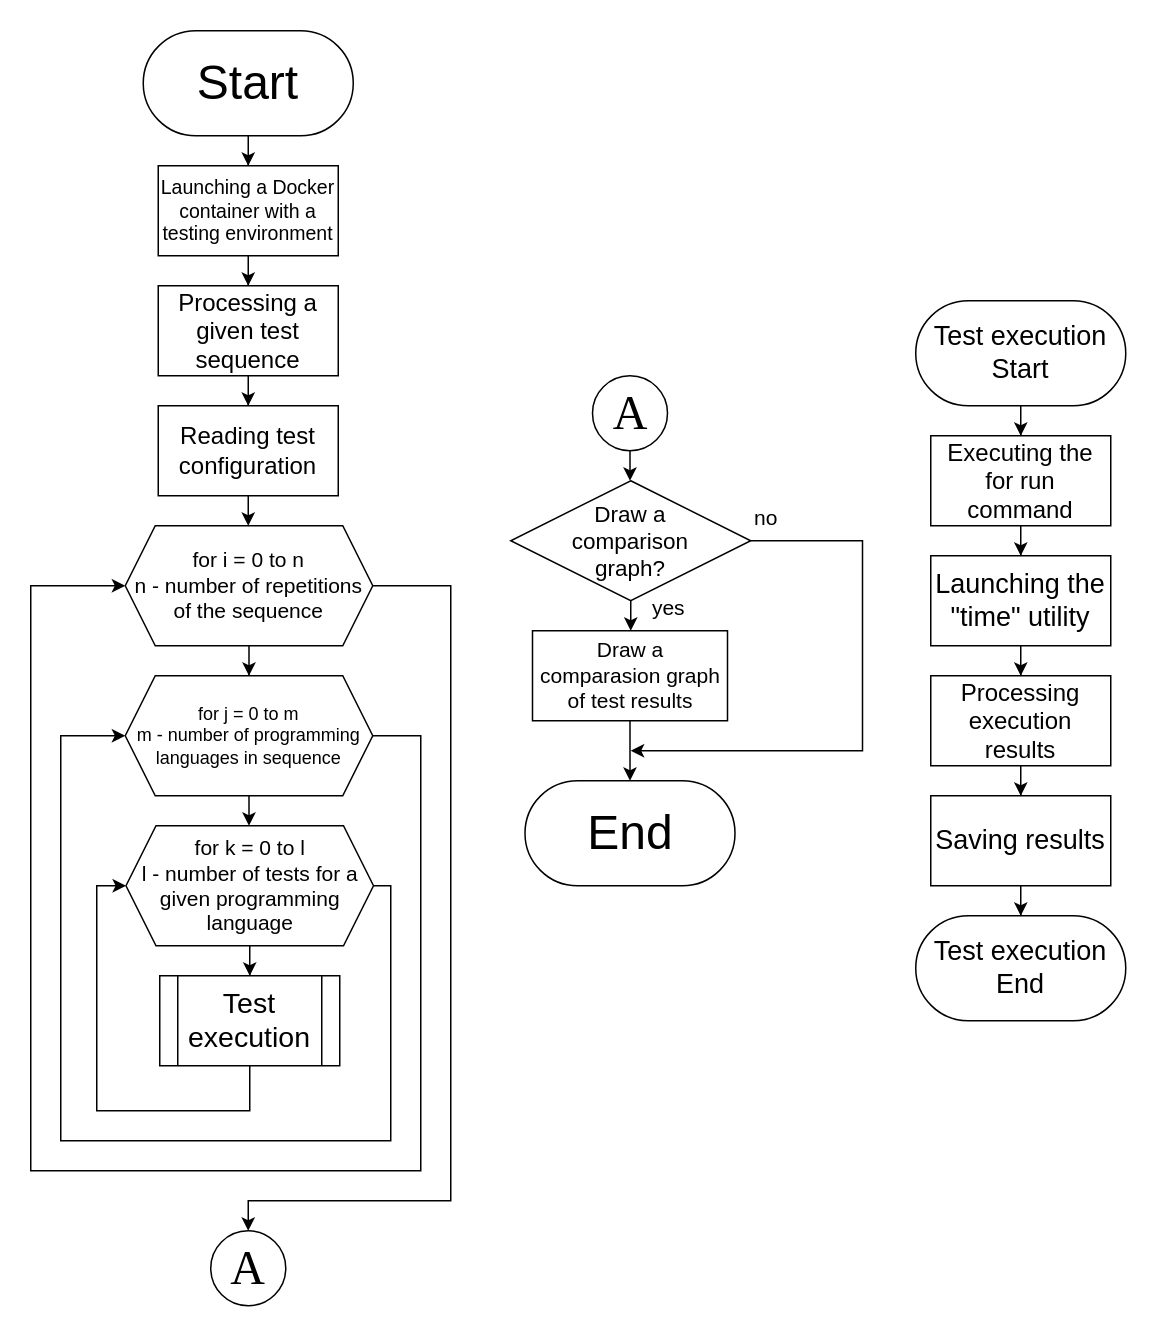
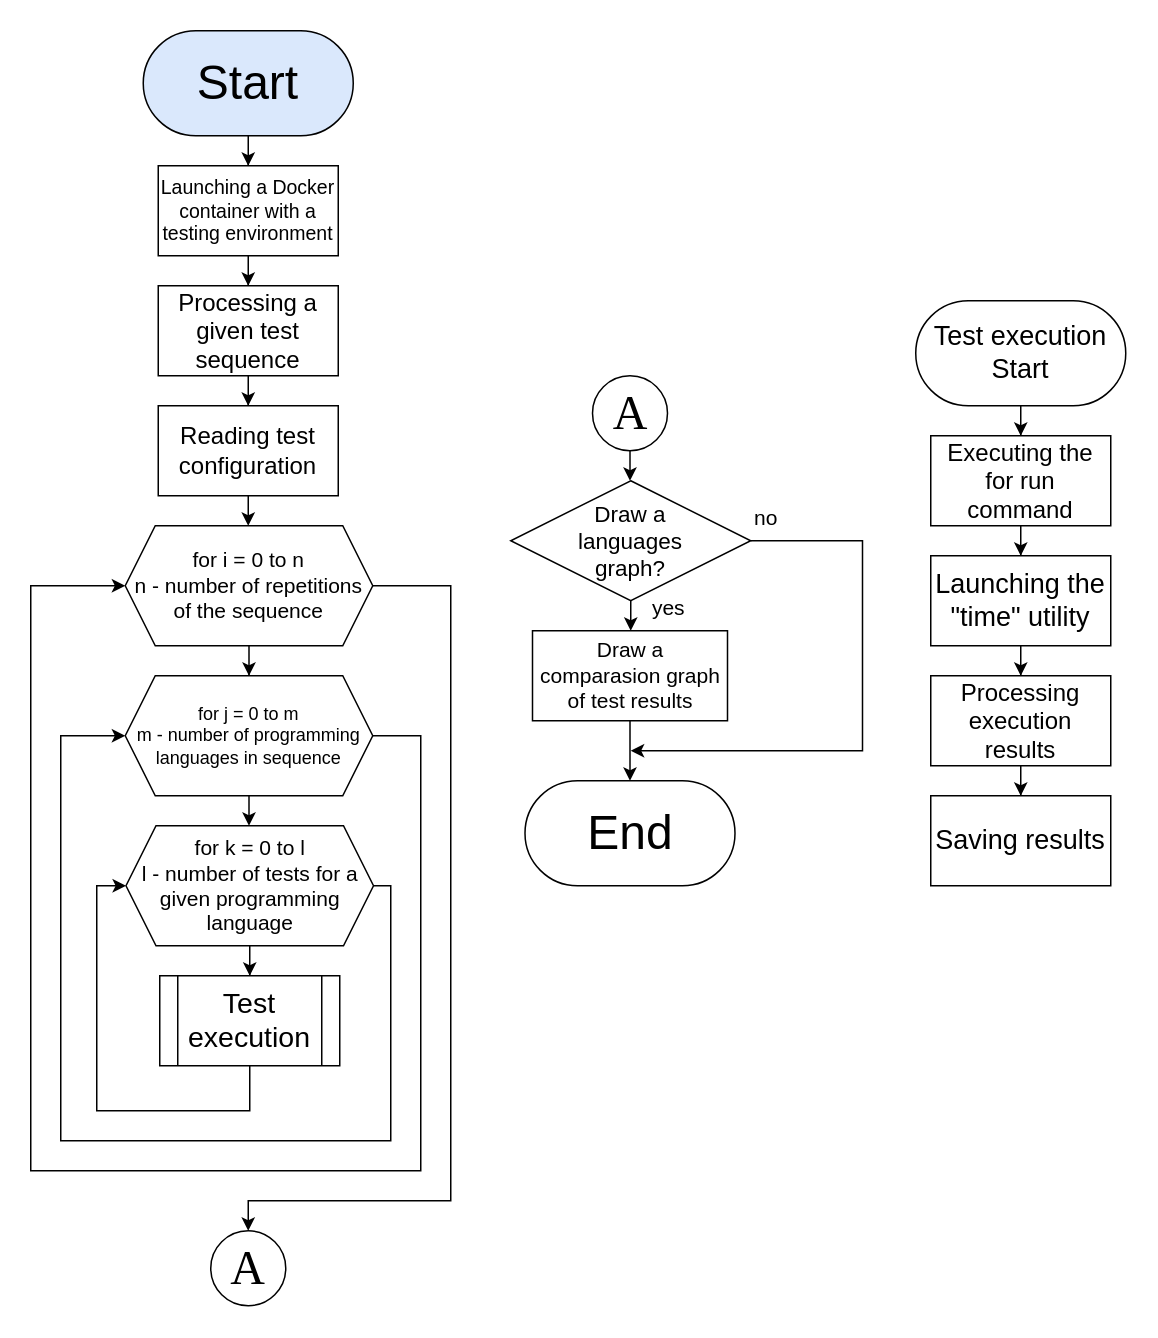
(248, 83) -> (248, 83)
(631, 541) -> (631, 541)
(1021, 906) -> none
(1021, 968) -> none
